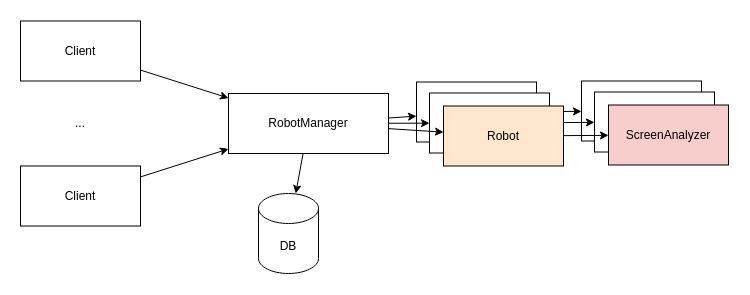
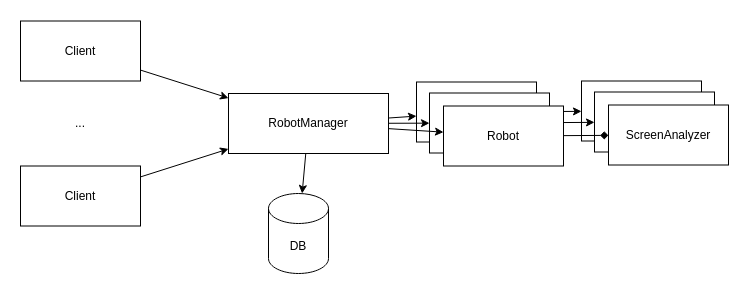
(600, 135) -> (600, 135)
(669, 135) -> (669, 135)
(504, 136) -> (504, 136)
(289, 234) -> (299, 234)
